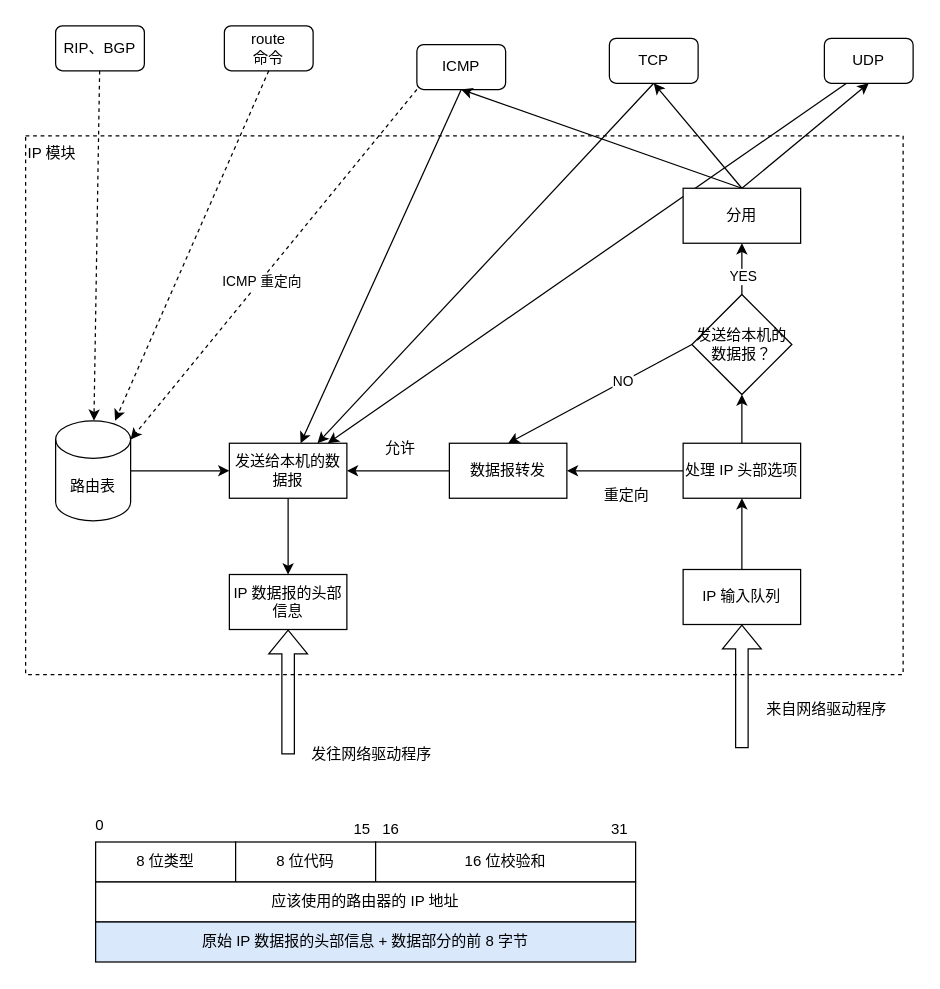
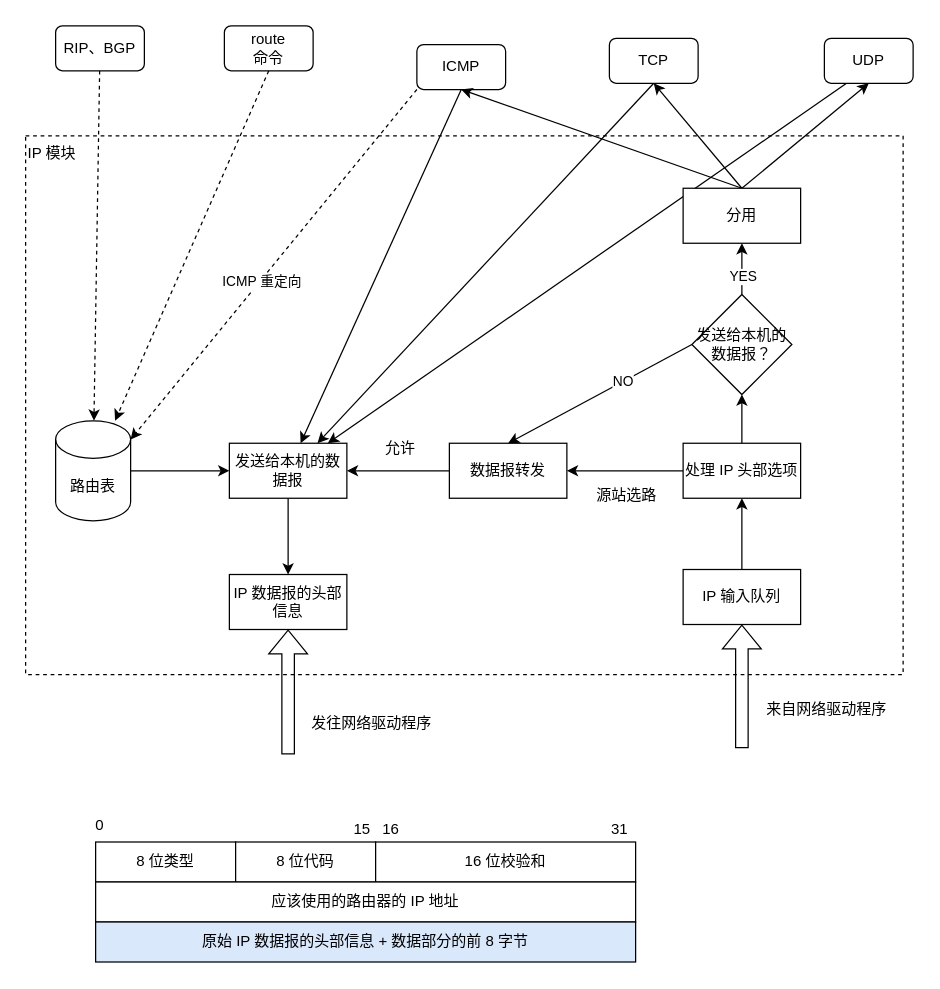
(627, 496) -> (627, 496)
(372, 754) -> (372, 723)
